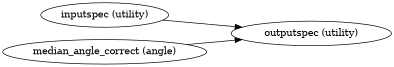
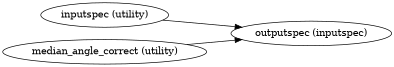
(311, 33) -> (311, 33)
(105, 52) -> (105, 52)
